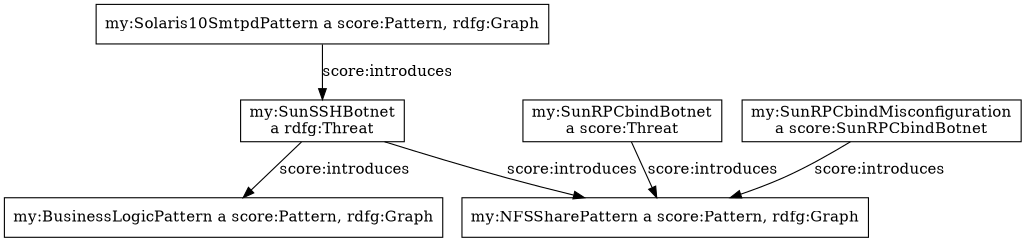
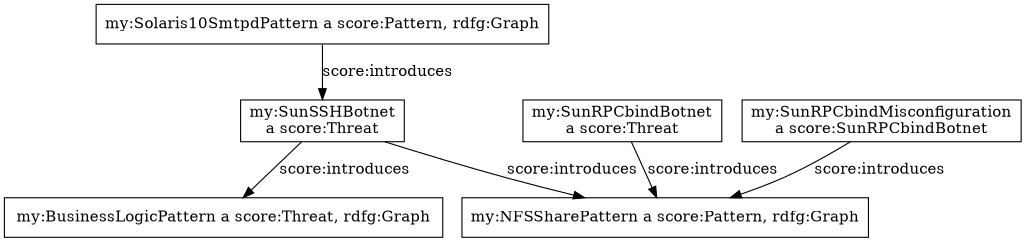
(322, 121) -> (322, 121)
(224, 218) -> (224, 218)
